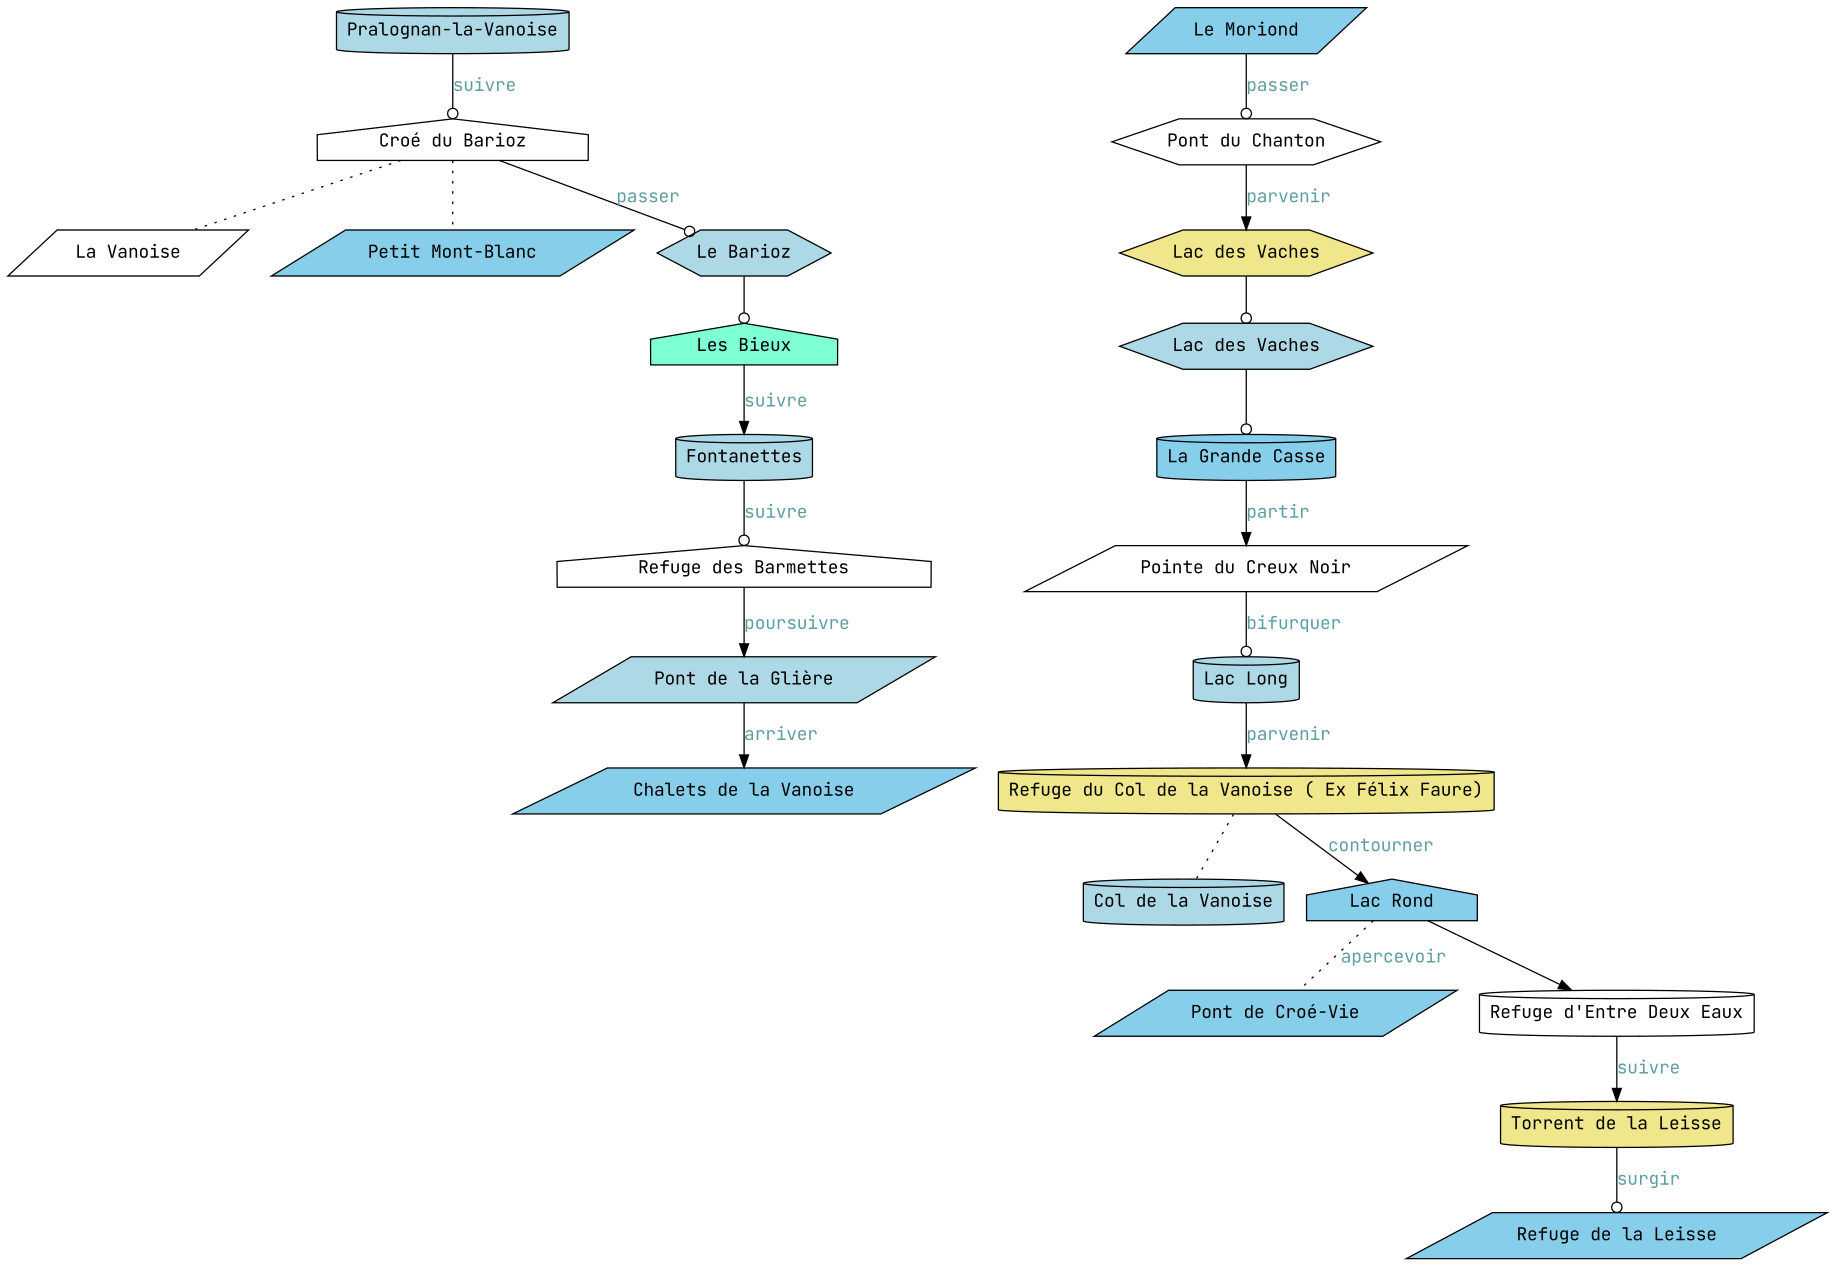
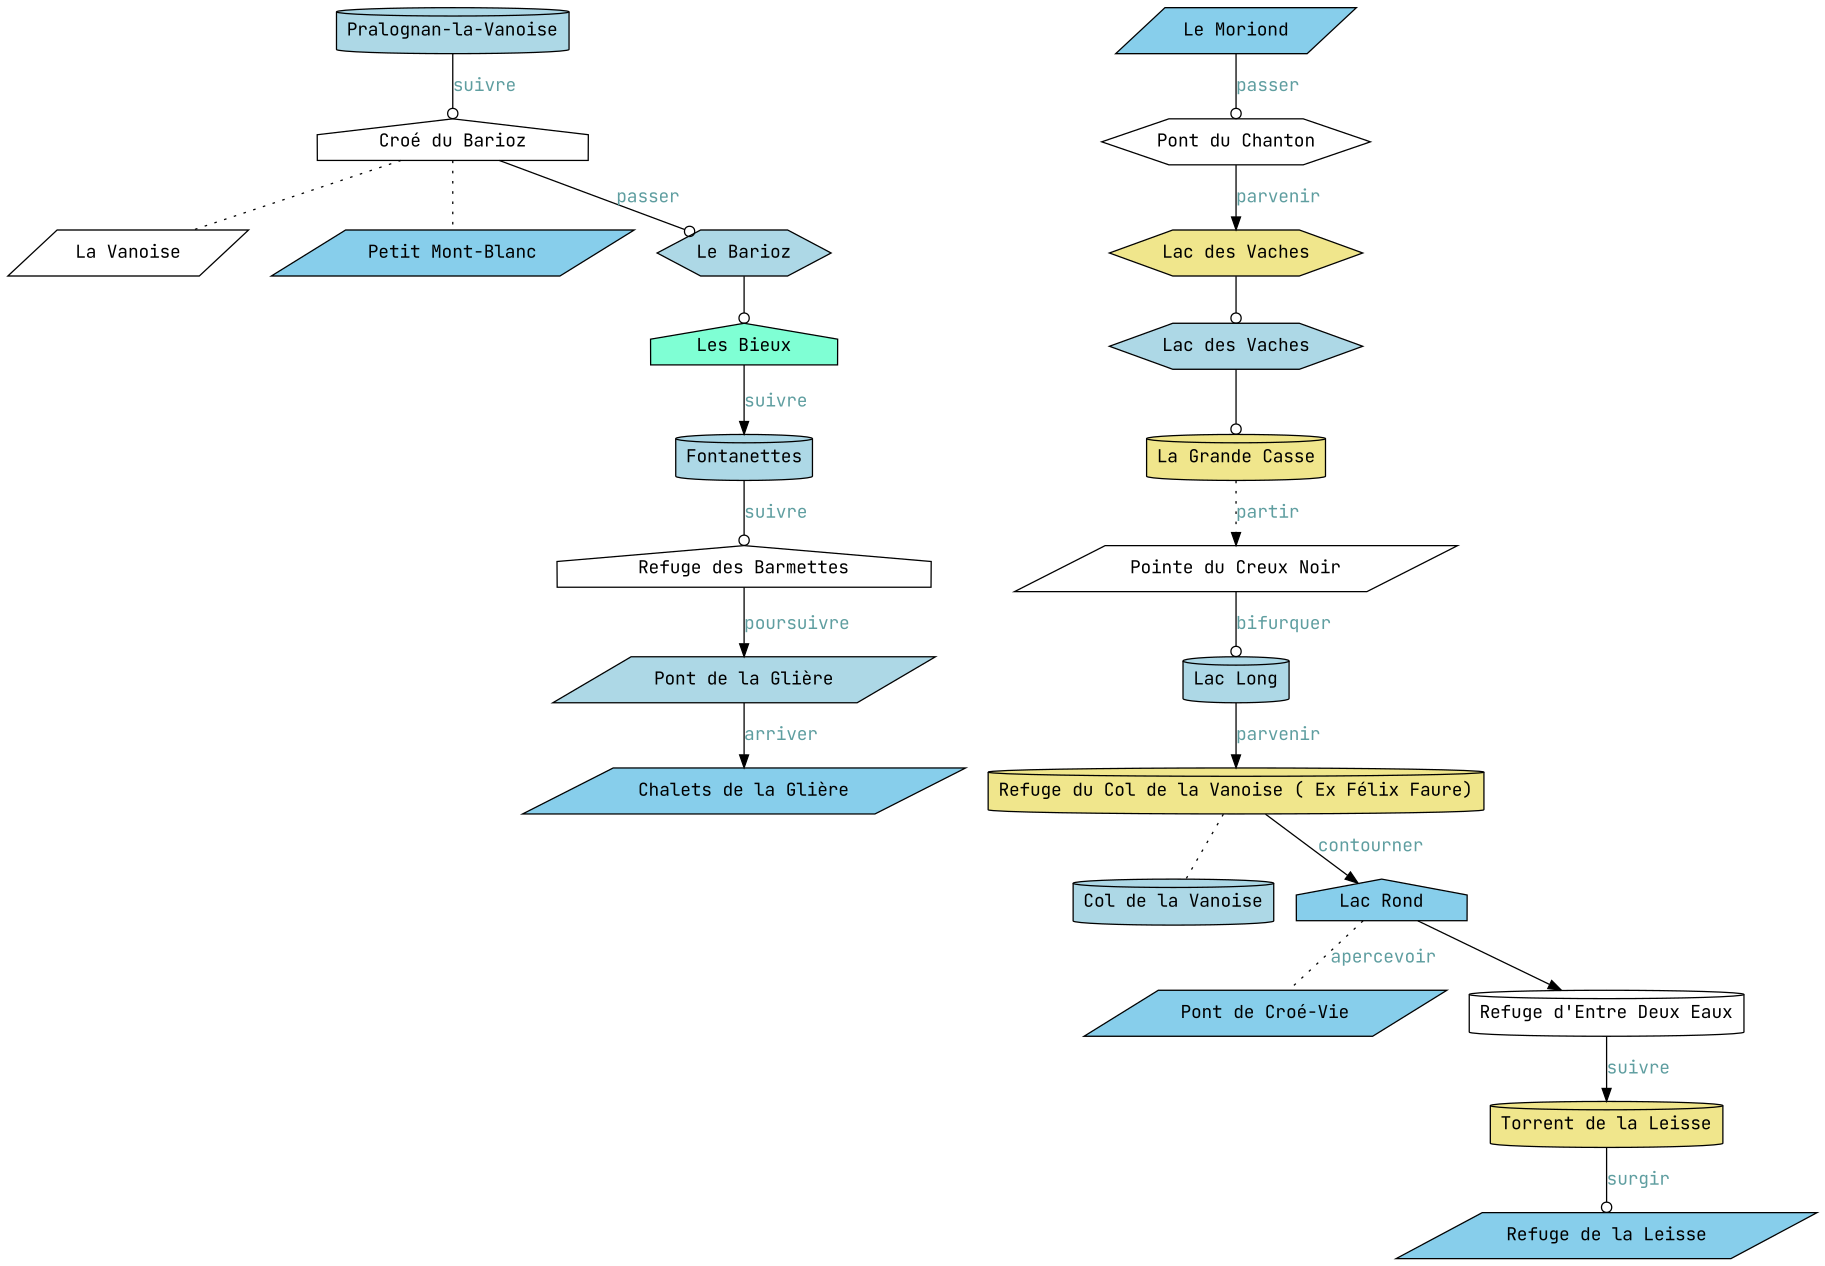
(1246, 457) -> (1236, 457)
(1246, 507) -> (1236, 507)
(744, 791) -> (744, 791)
